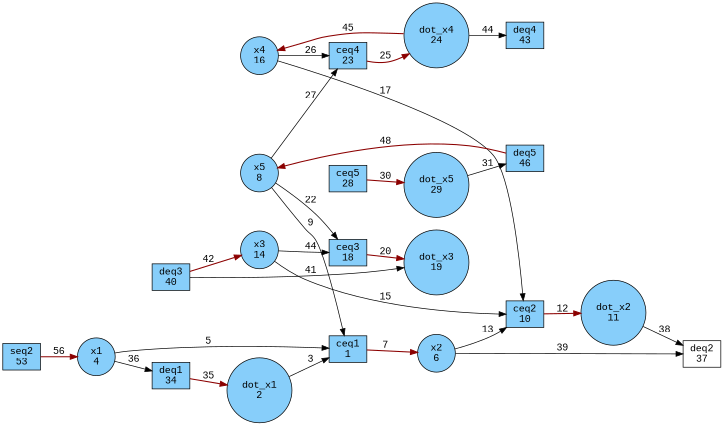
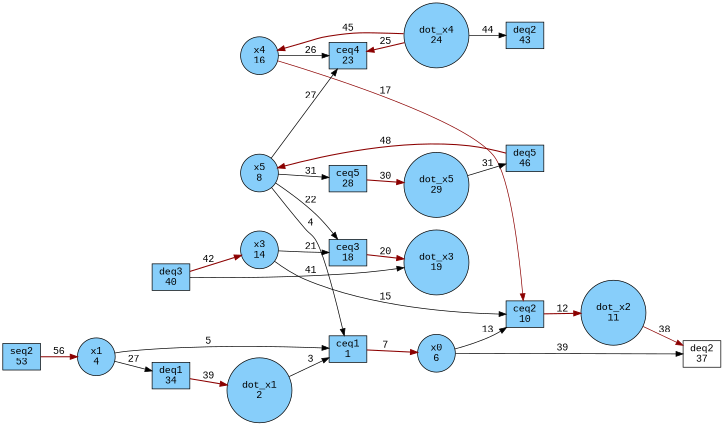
(525, 35) -> (525, 35)
(385, 62) -> (389, 46)
(455, 128) -> (455, 128)
none -> (300, 176)
(311, 223) -> (311, 223)
(311, 247) -> (311, 247)
(660, 334) -> (660, 334)
(436, 353) -> (436, 353)
(134, 359) -> (134, 359)
(208, 376) -> (208, 376)
